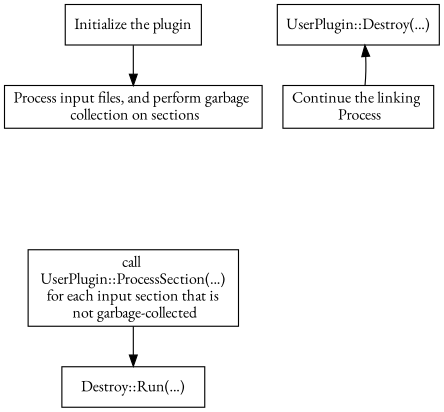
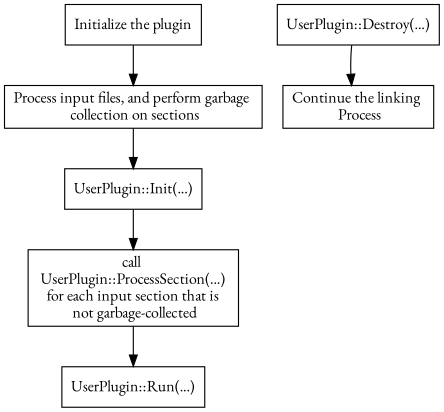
(366, 71) -> (351, 60)
none -> (133, 189)
(133, 387) -> (133, 387)
